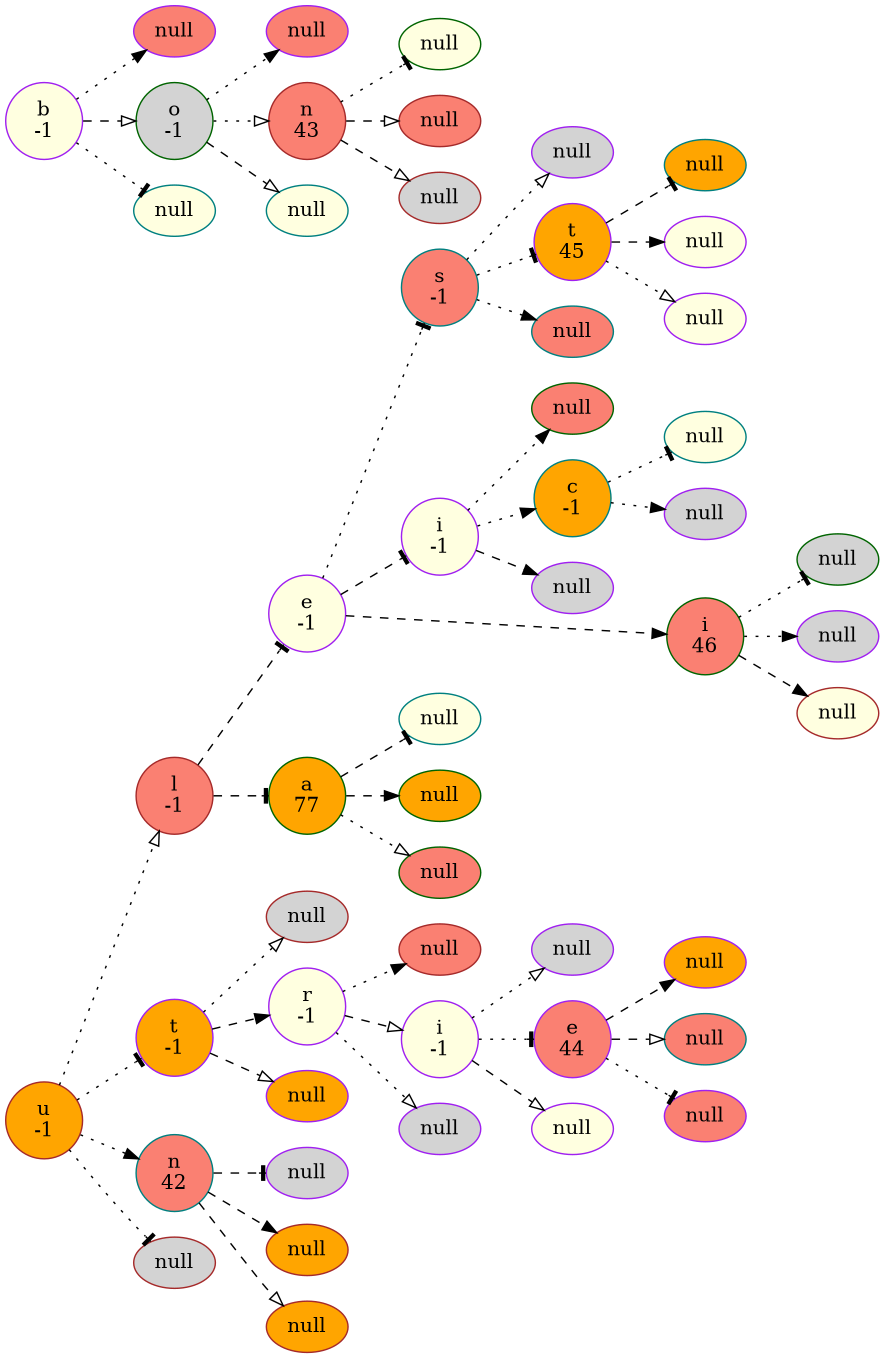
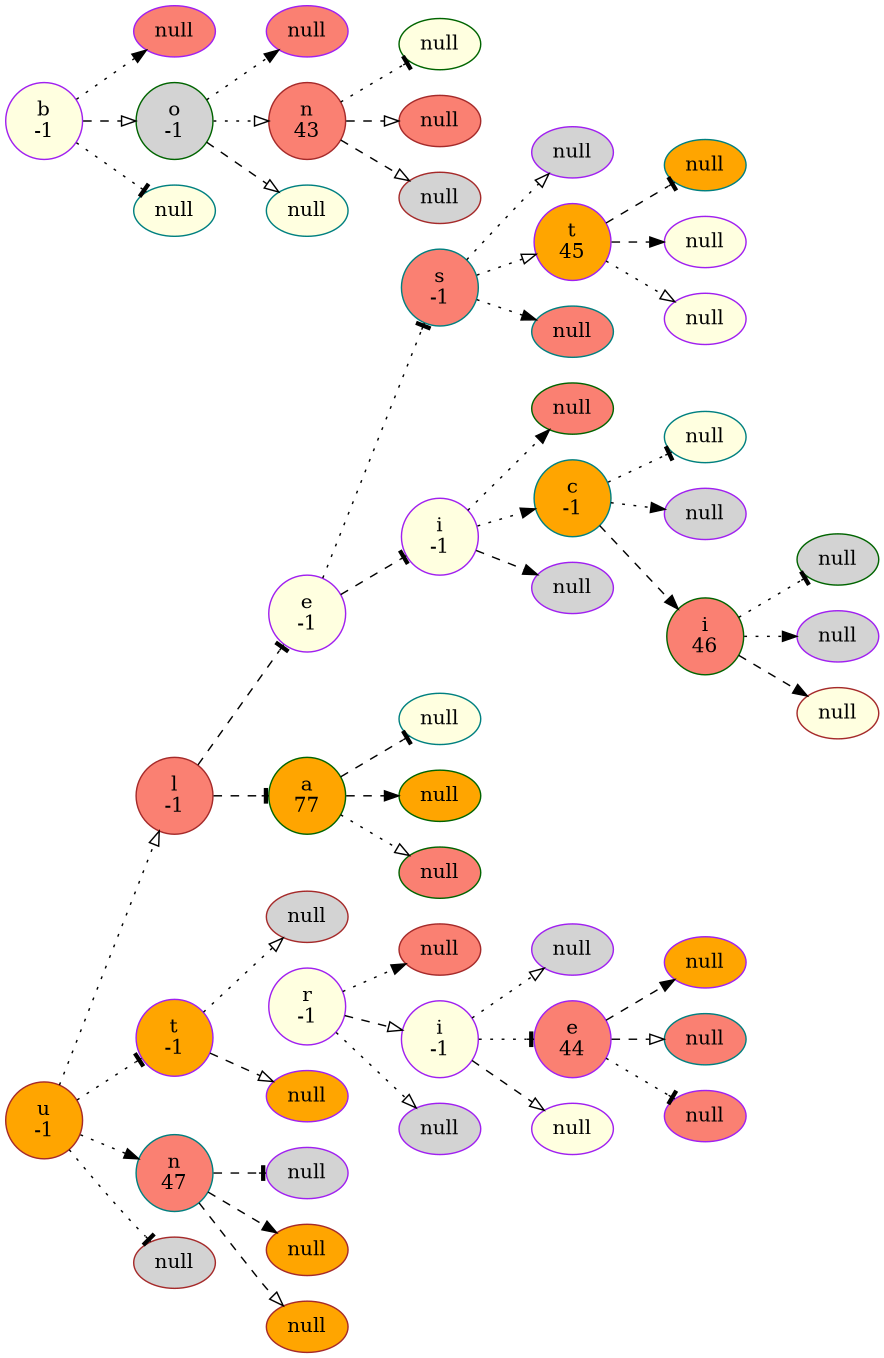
(500, 267) -> (500, 267)
(499, 625) -> (634, 562)
(234, 1024) -> none
(175, 1173) -> (175, 1173)
